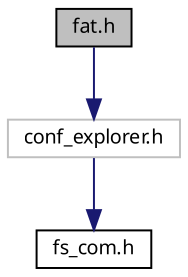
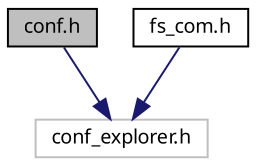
(94, 28) -> (52, 28)
(94, 184) -> (162, 75)
